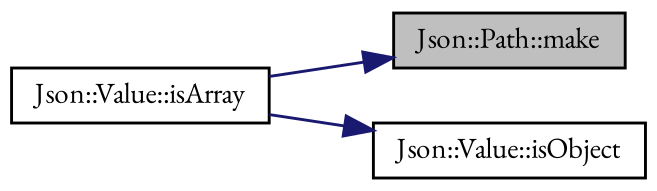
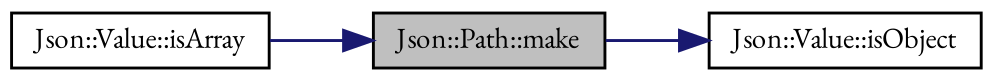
(307, 120) -> (643, 41)
